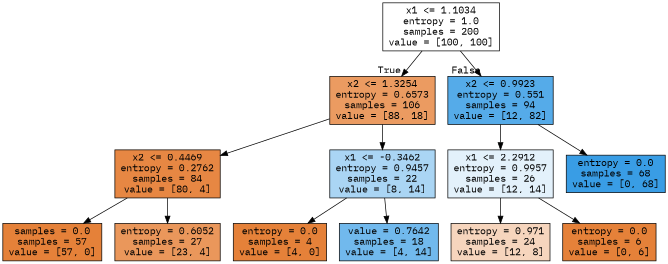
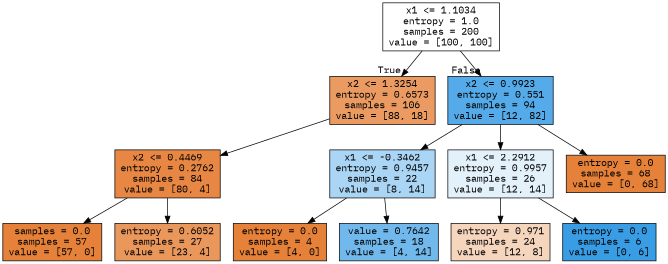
(382, 133) -> (445, 135)
(616, 174) -> (616, 174)
(609, 242) -> (609, 242)
